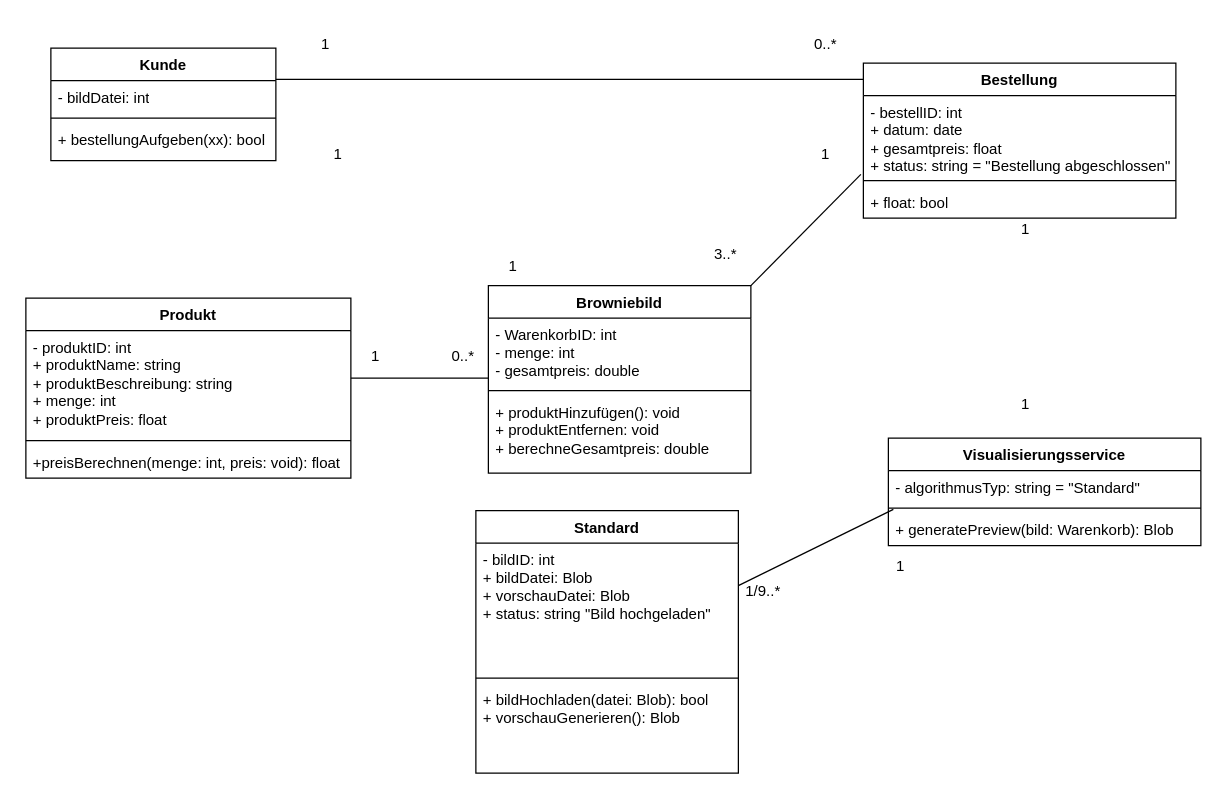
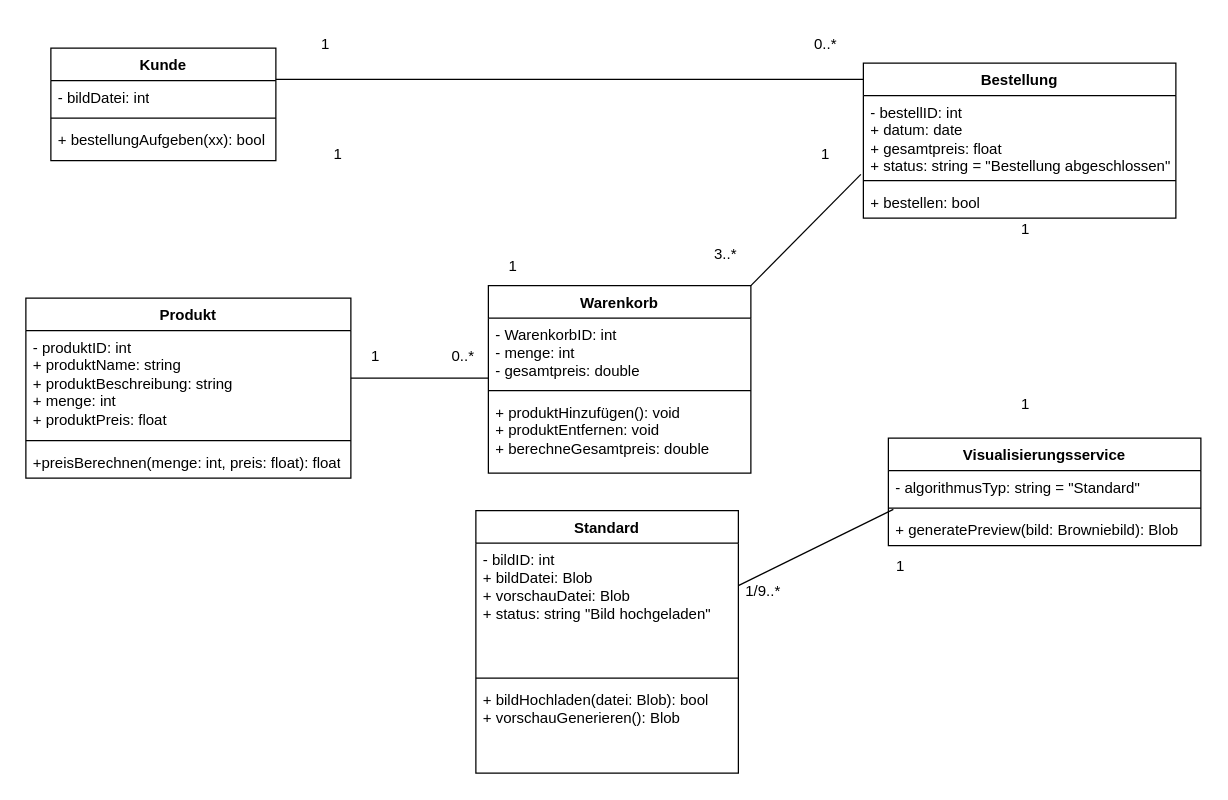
(915, 203) -> (930, 203)
(619, 303) -> (619, 303)
(189, 472) -> (189, 472)
(1046, 540) -> (1046, 540)
